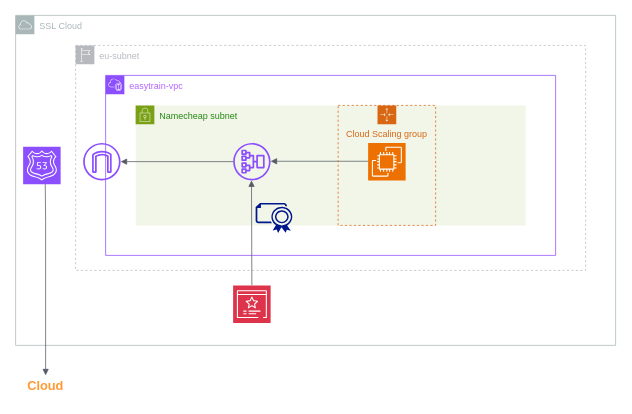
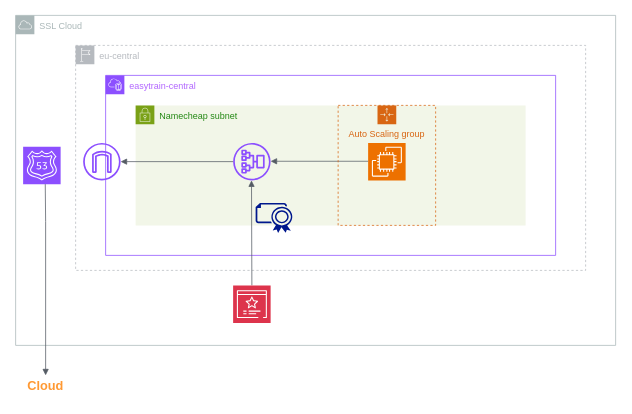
(122, 56) -> (123, 56)
(161, 86) -> (170, 86)
(387, 135) -> (387, 135)
